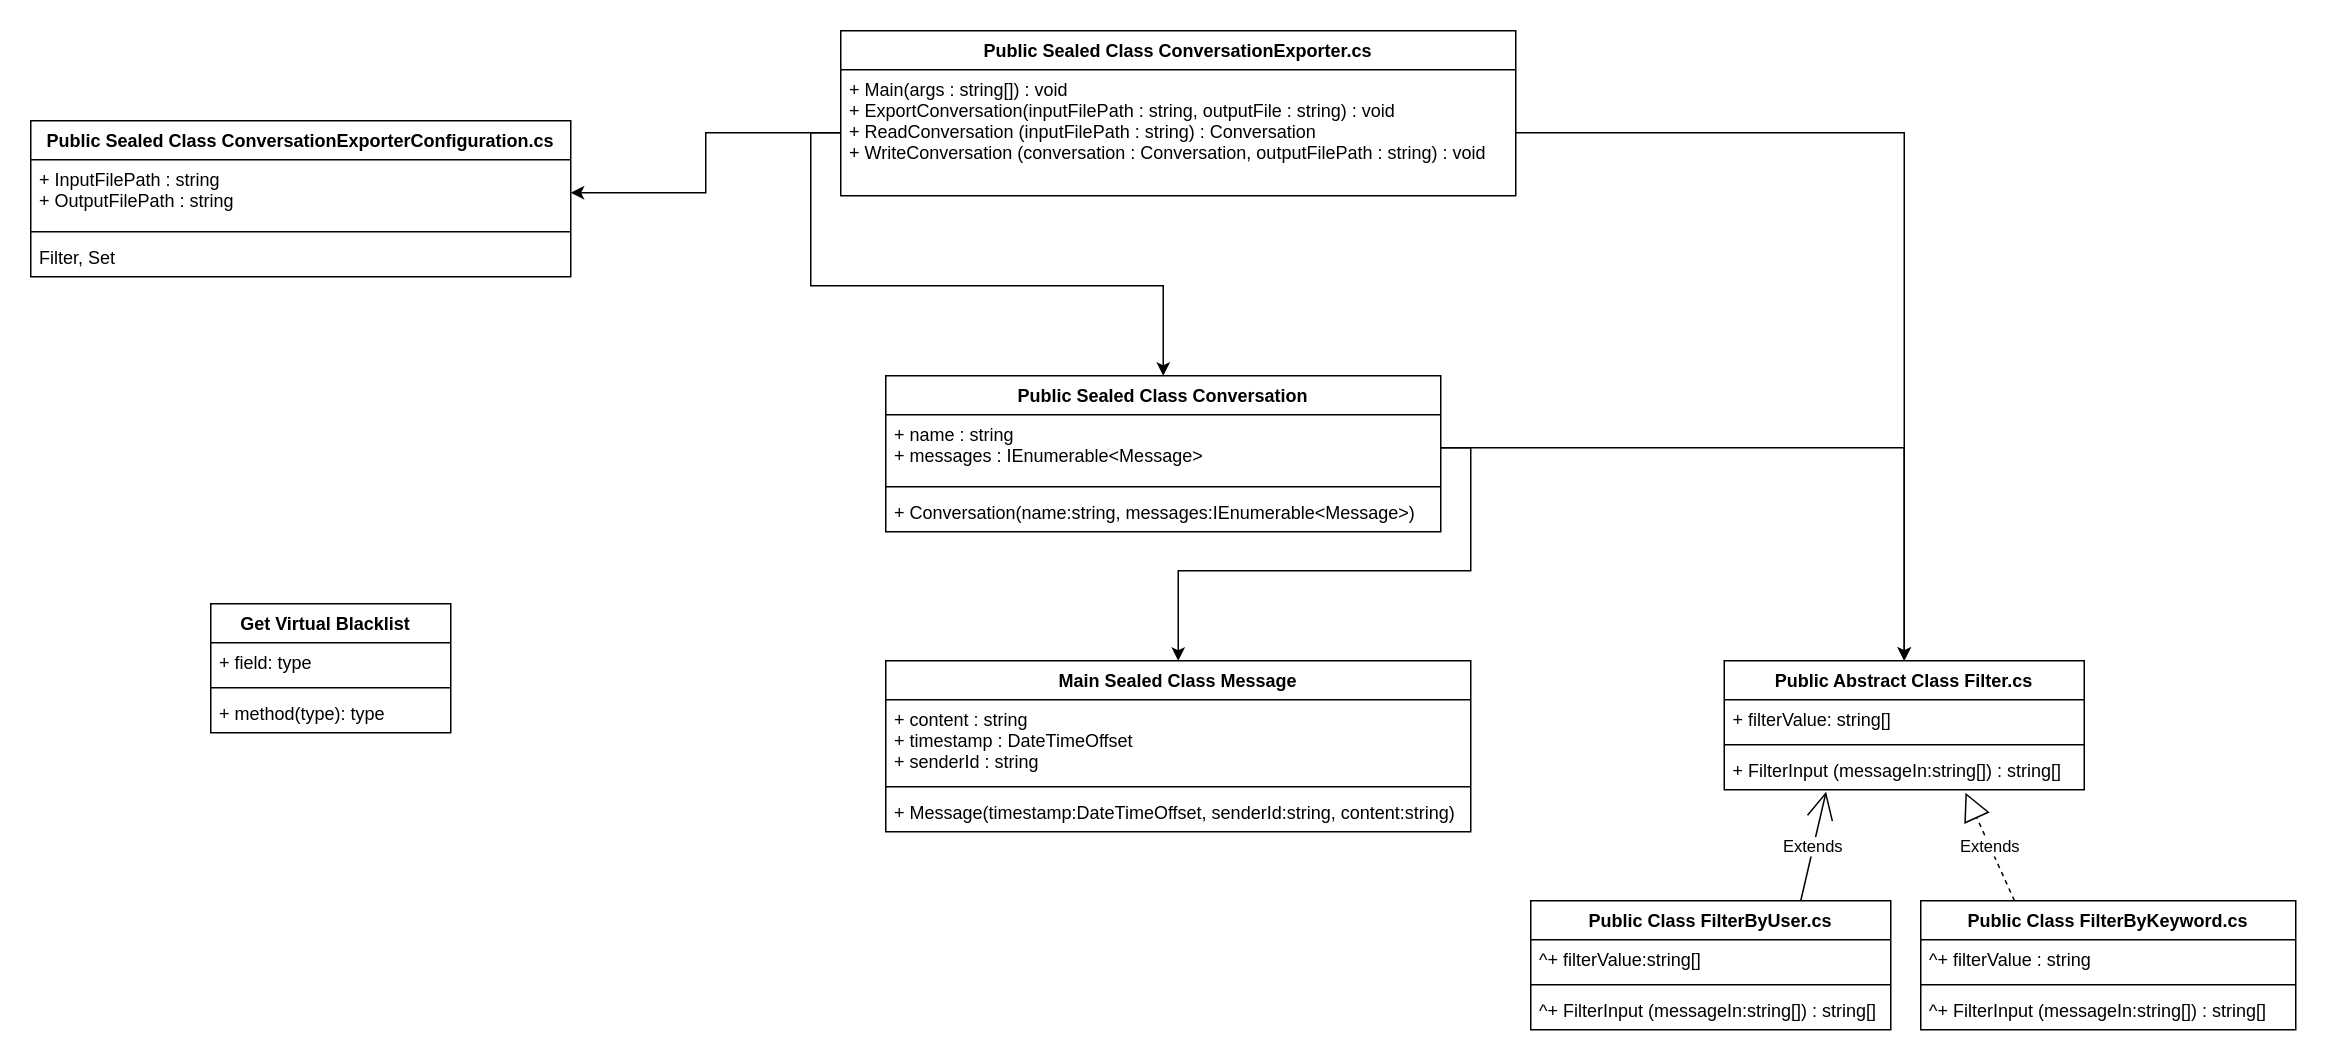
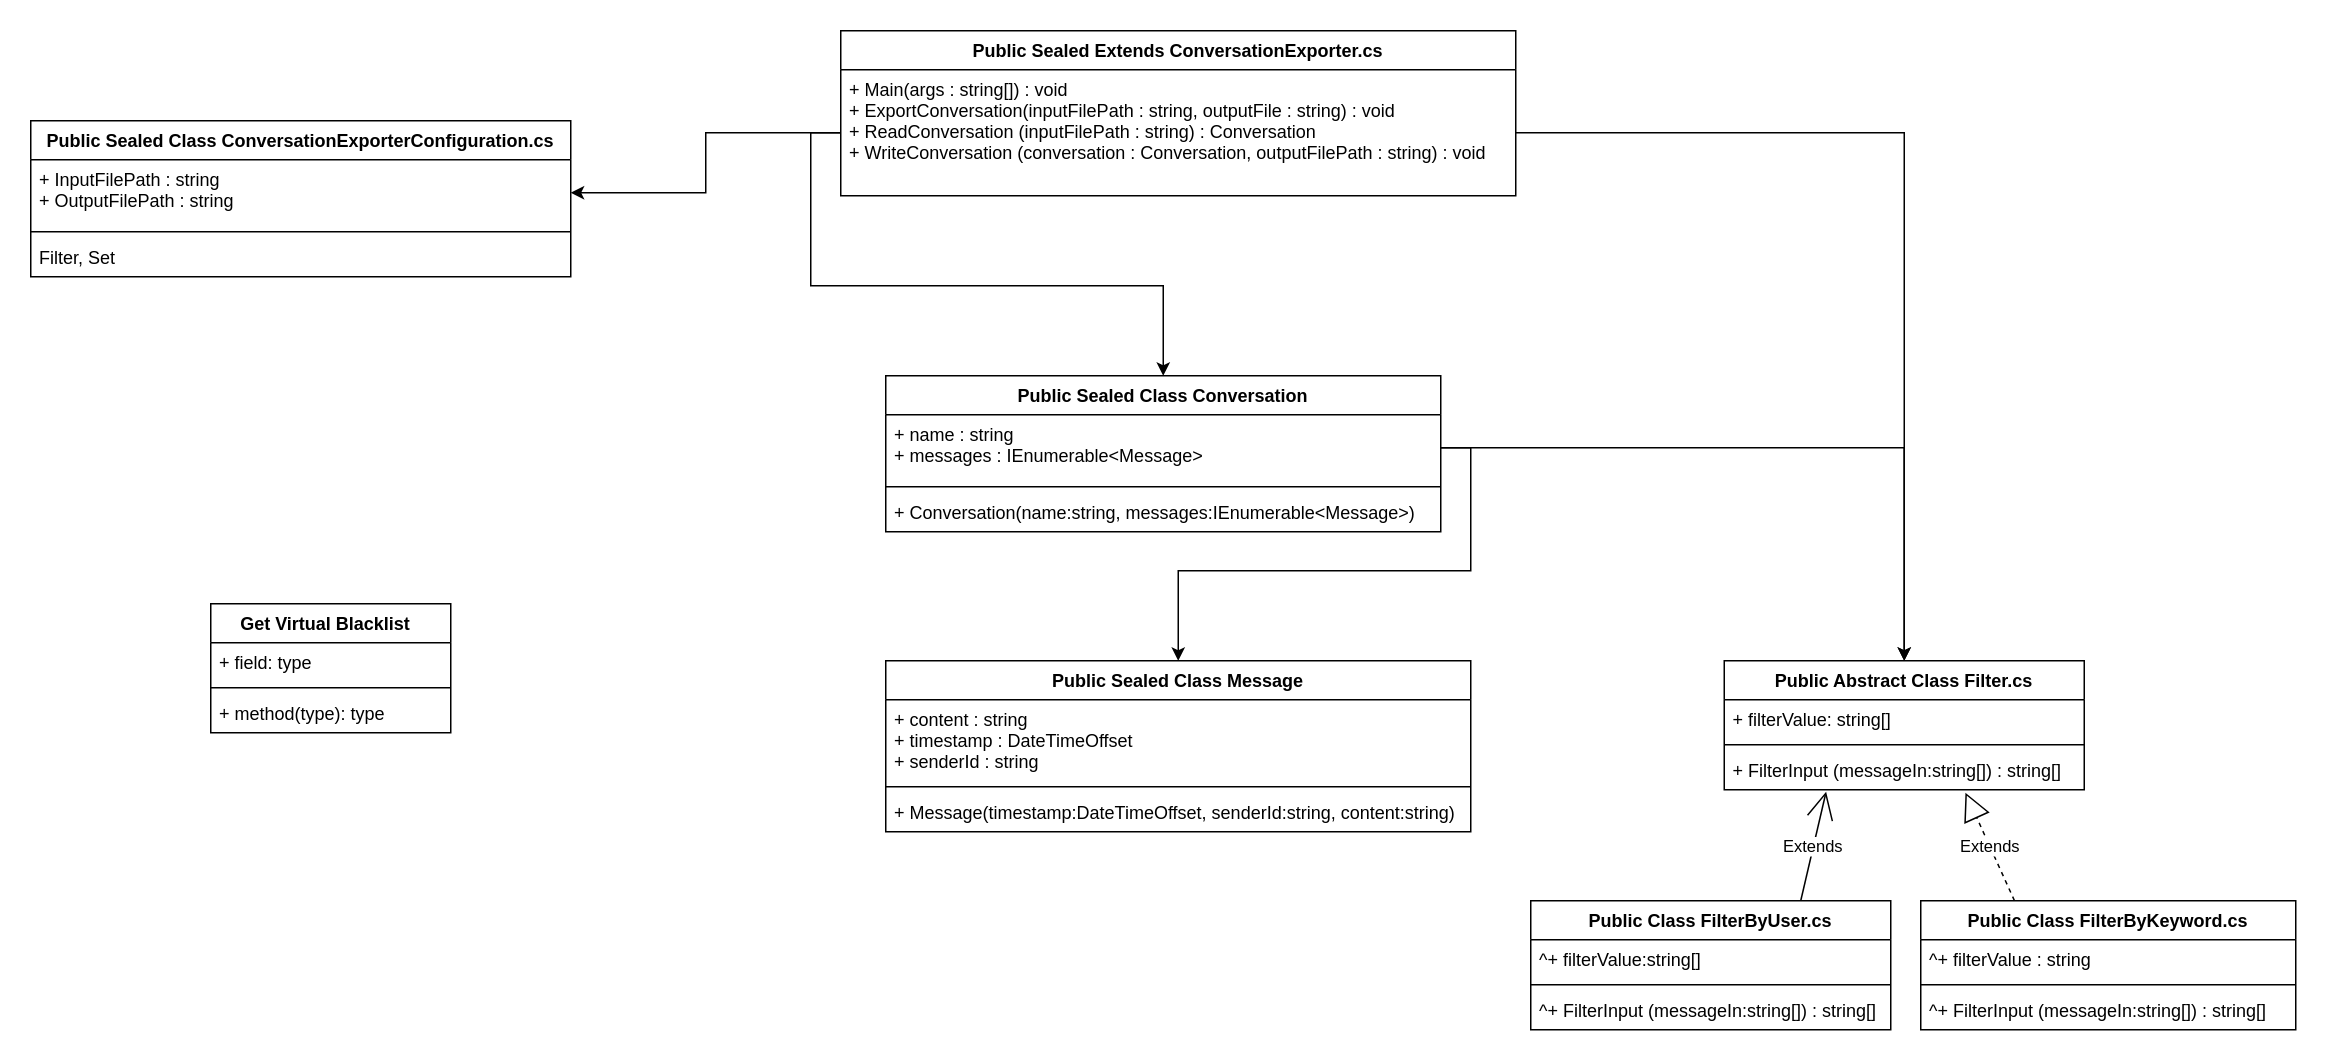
(1178, 51) -> (1178, 51)
(1178, 681) -> (1178, 681)
